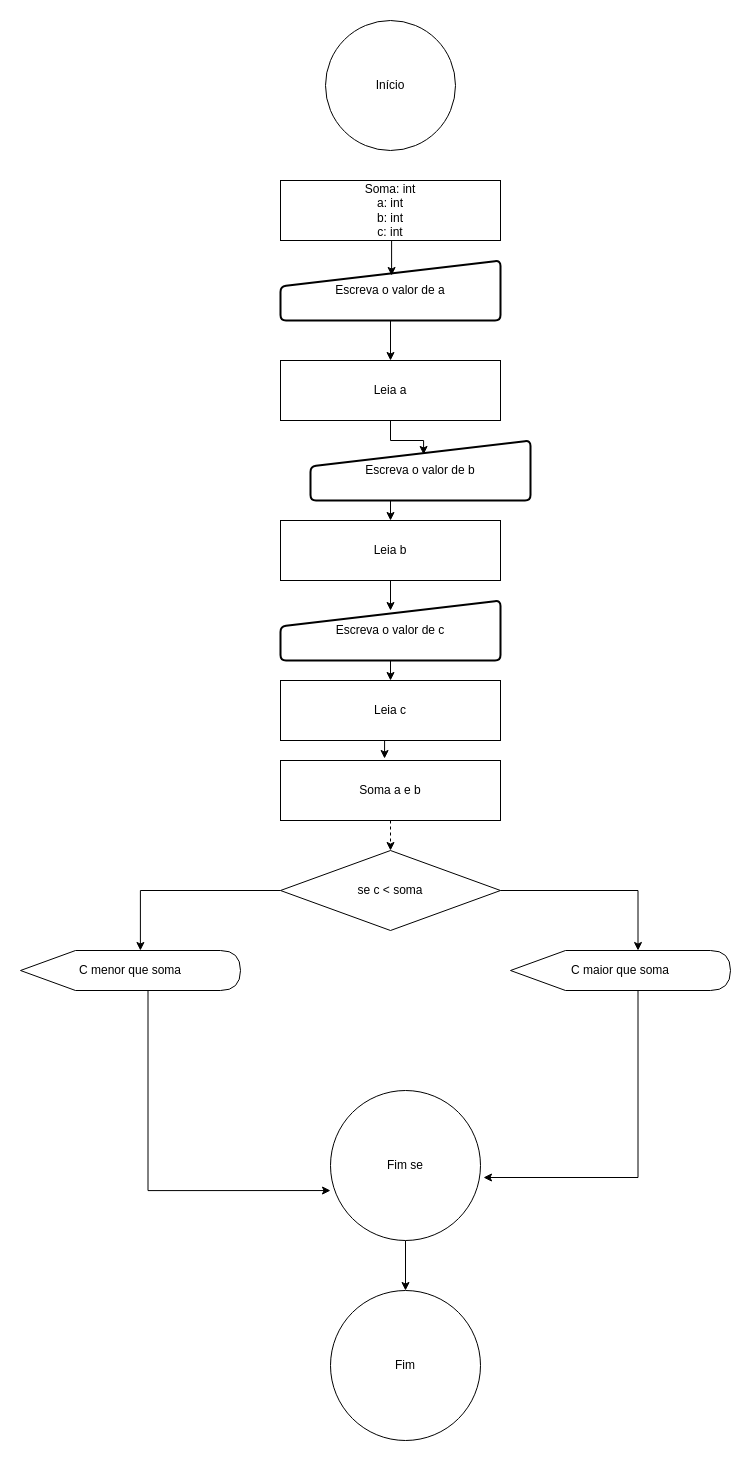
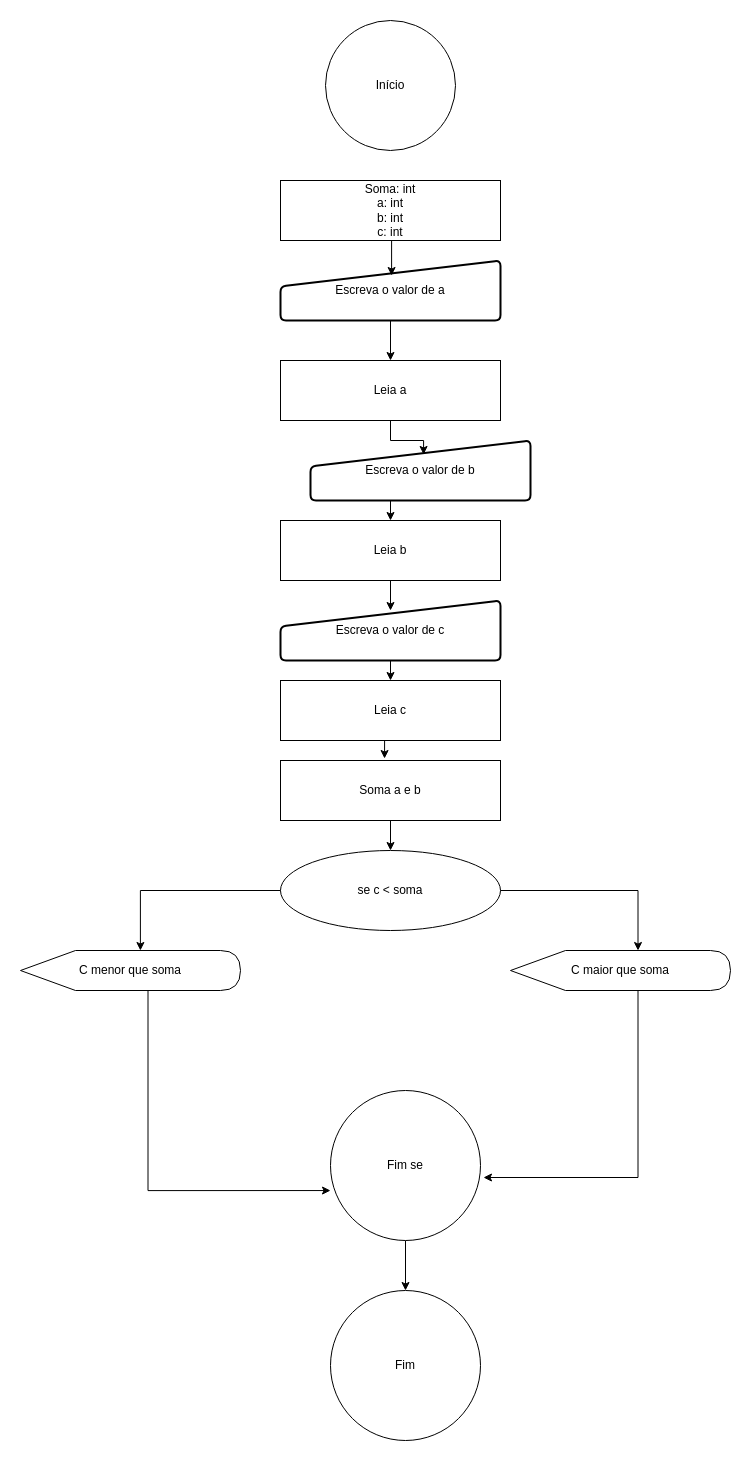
(391, 833) -> (391, 833)
(391, 891) -> (391, 891)
